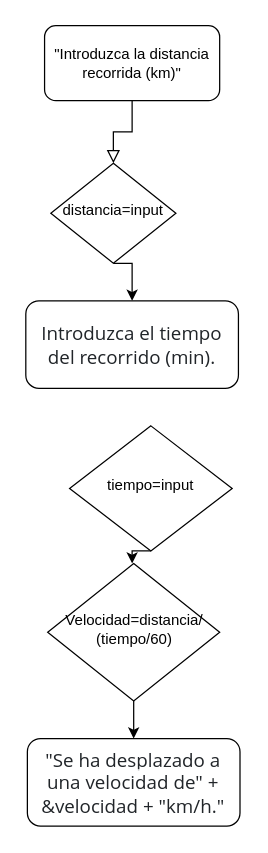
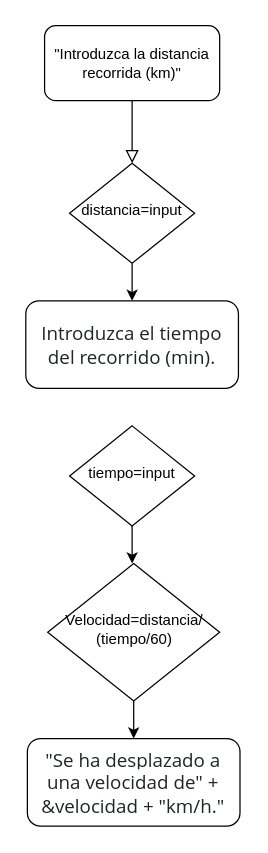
(113, 213) -> (132, 213)
(151, 488) -> (132, 476)
